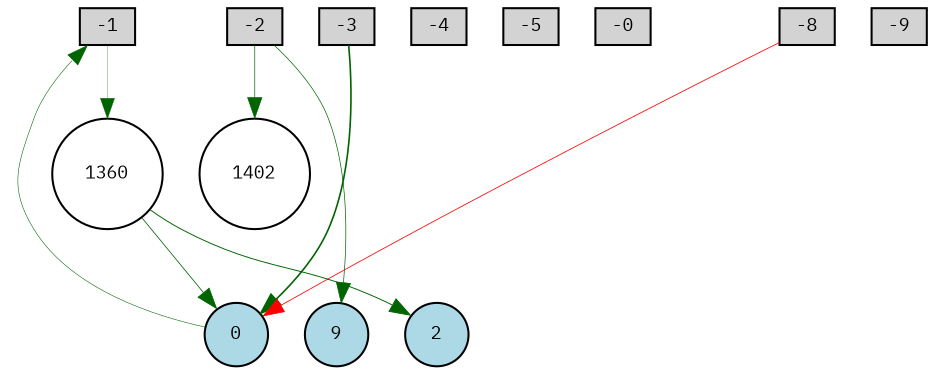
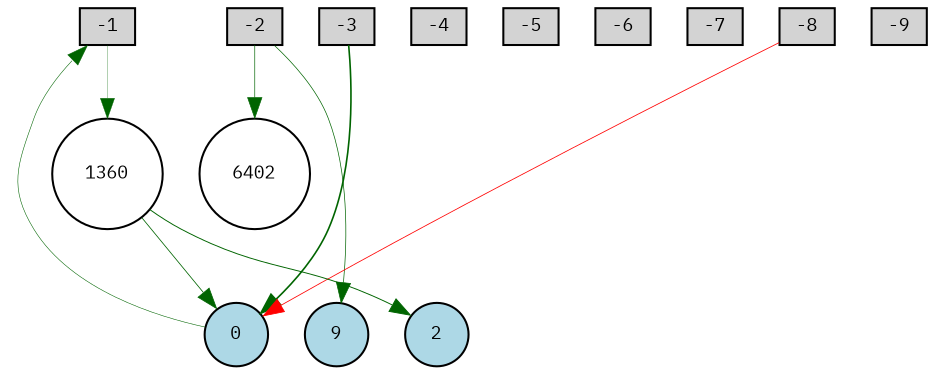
(623, 27) -> (623, 27)
none -> (715, 27)
(255, 174) -> (255, 174)
